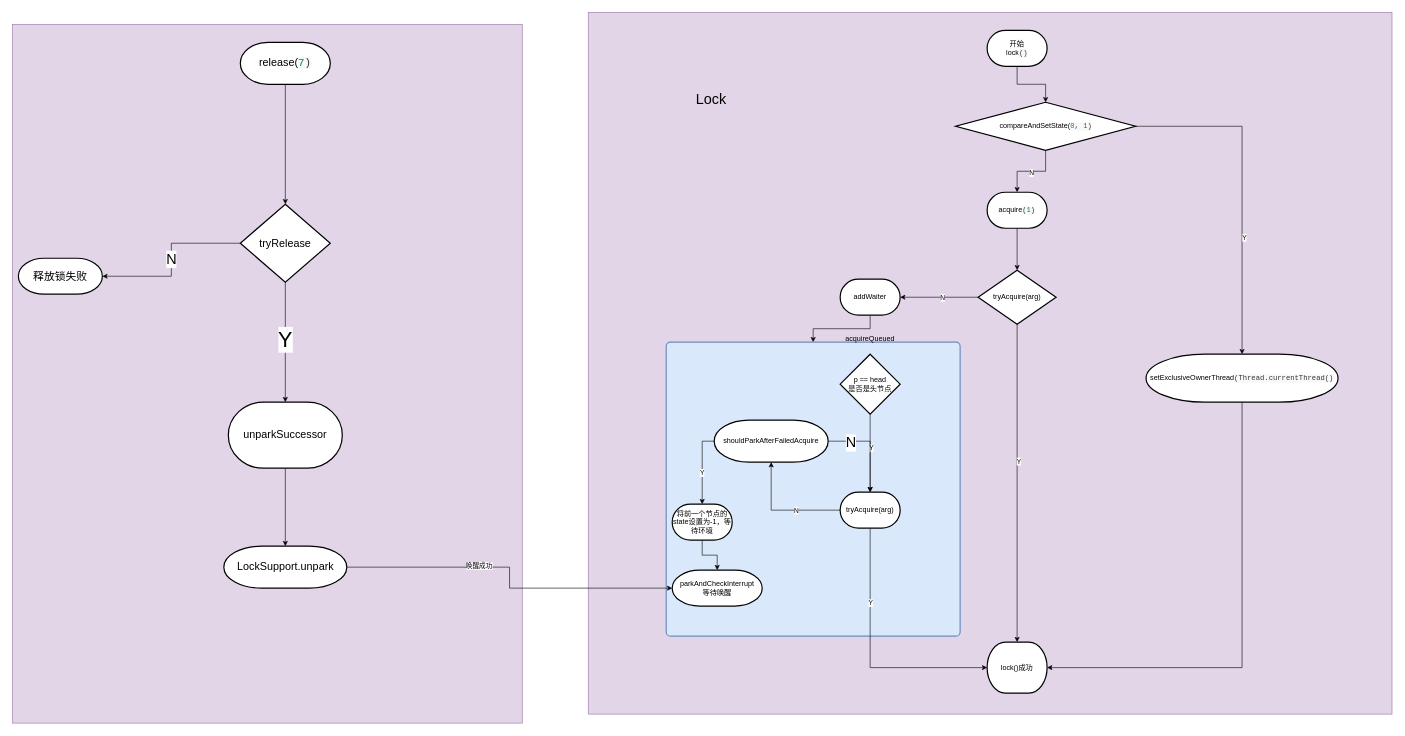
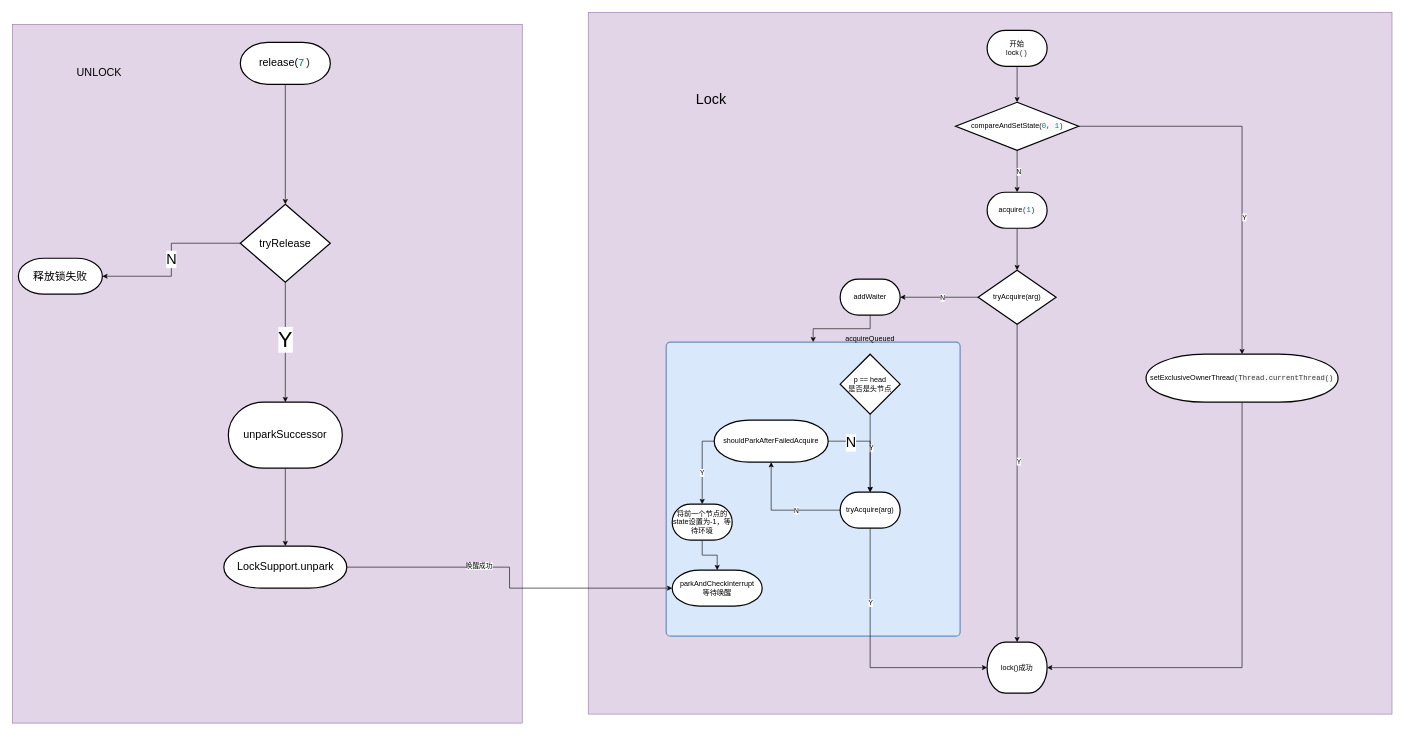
none -> (99, 72)
(1046, 126) -> (1017, 126)
